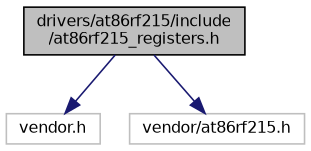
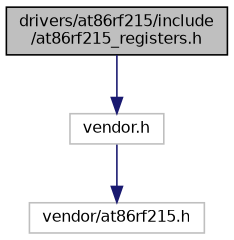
(174, 78) -> (117, 165)
